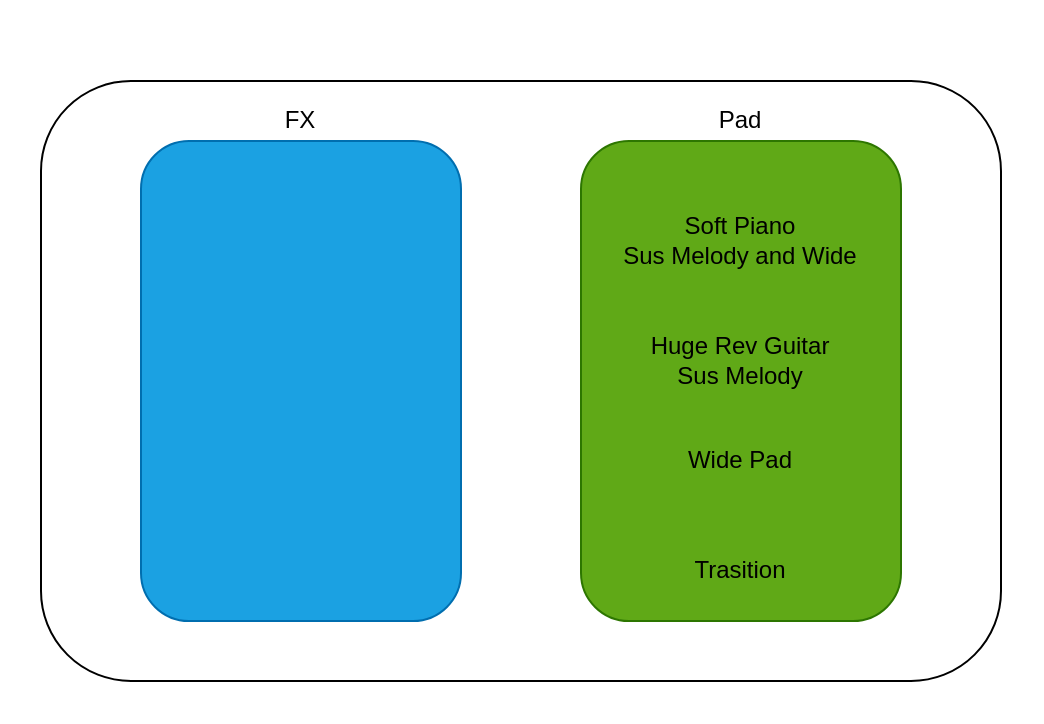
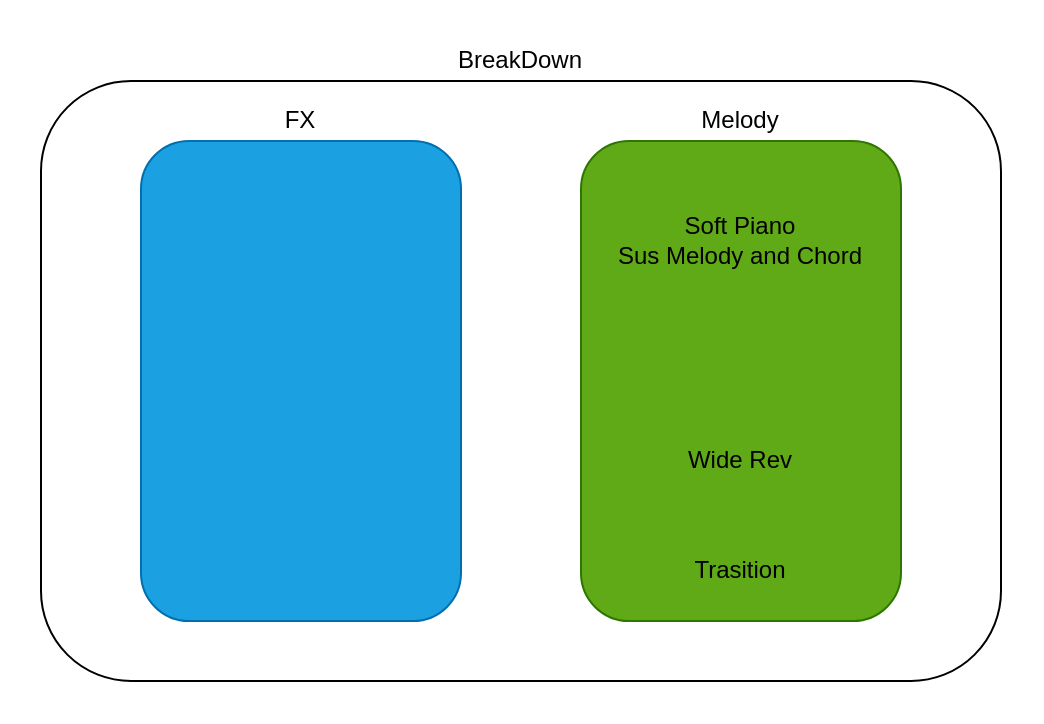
none -> (521, 61)
(741, 121) -> (741, 121)
(741, 241) -> (741, 241)
(741, 361) -> none
(741, 461) -> (741, 461)
